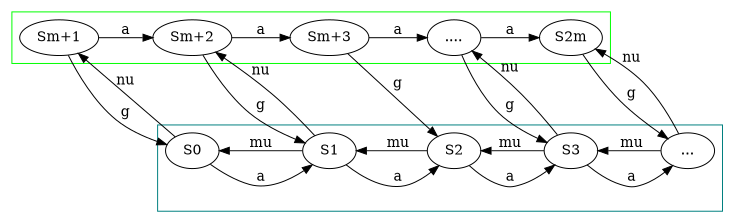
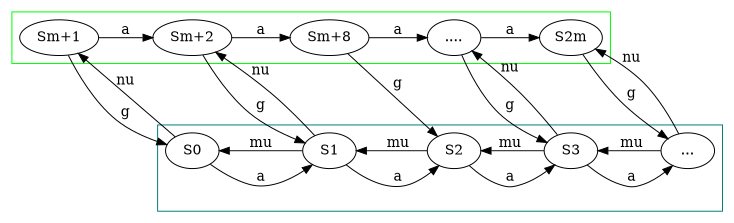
(329, 38) -> (329, 38)
